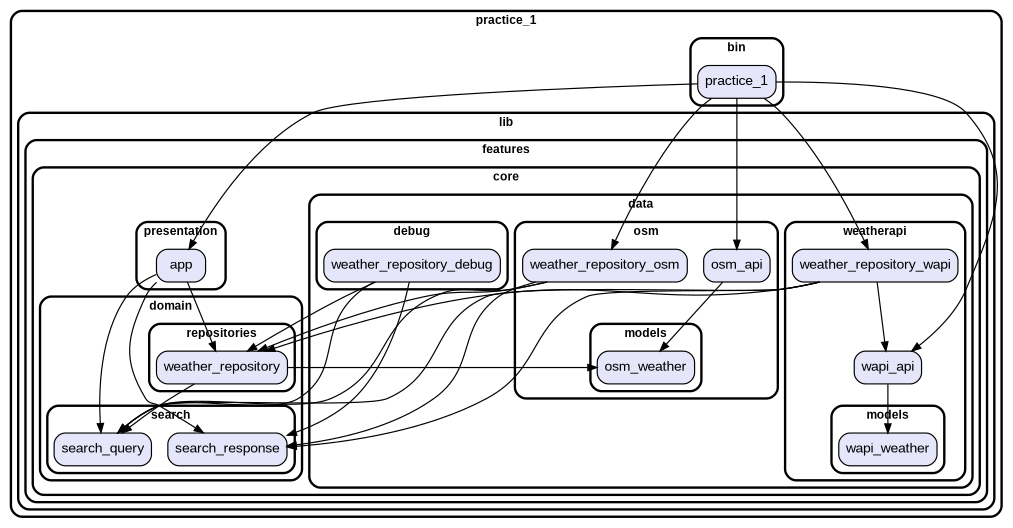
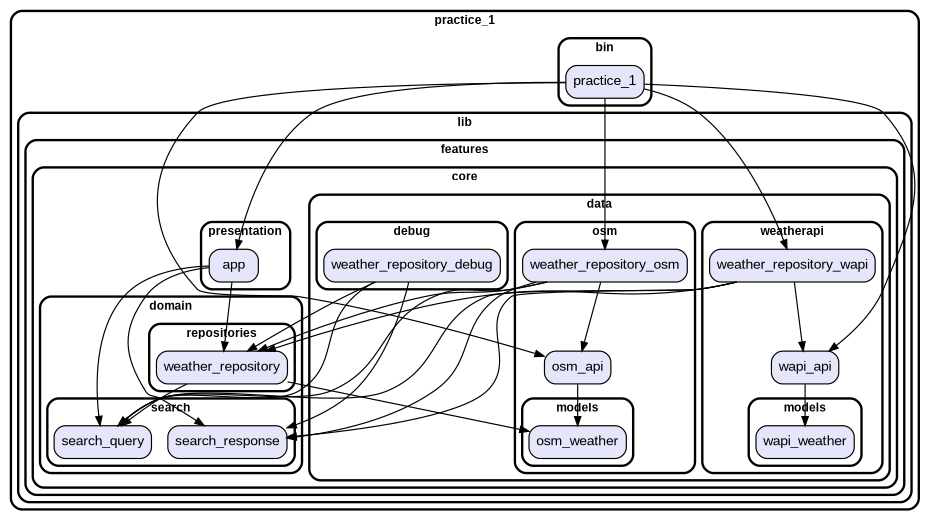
none -> (593, 312)
